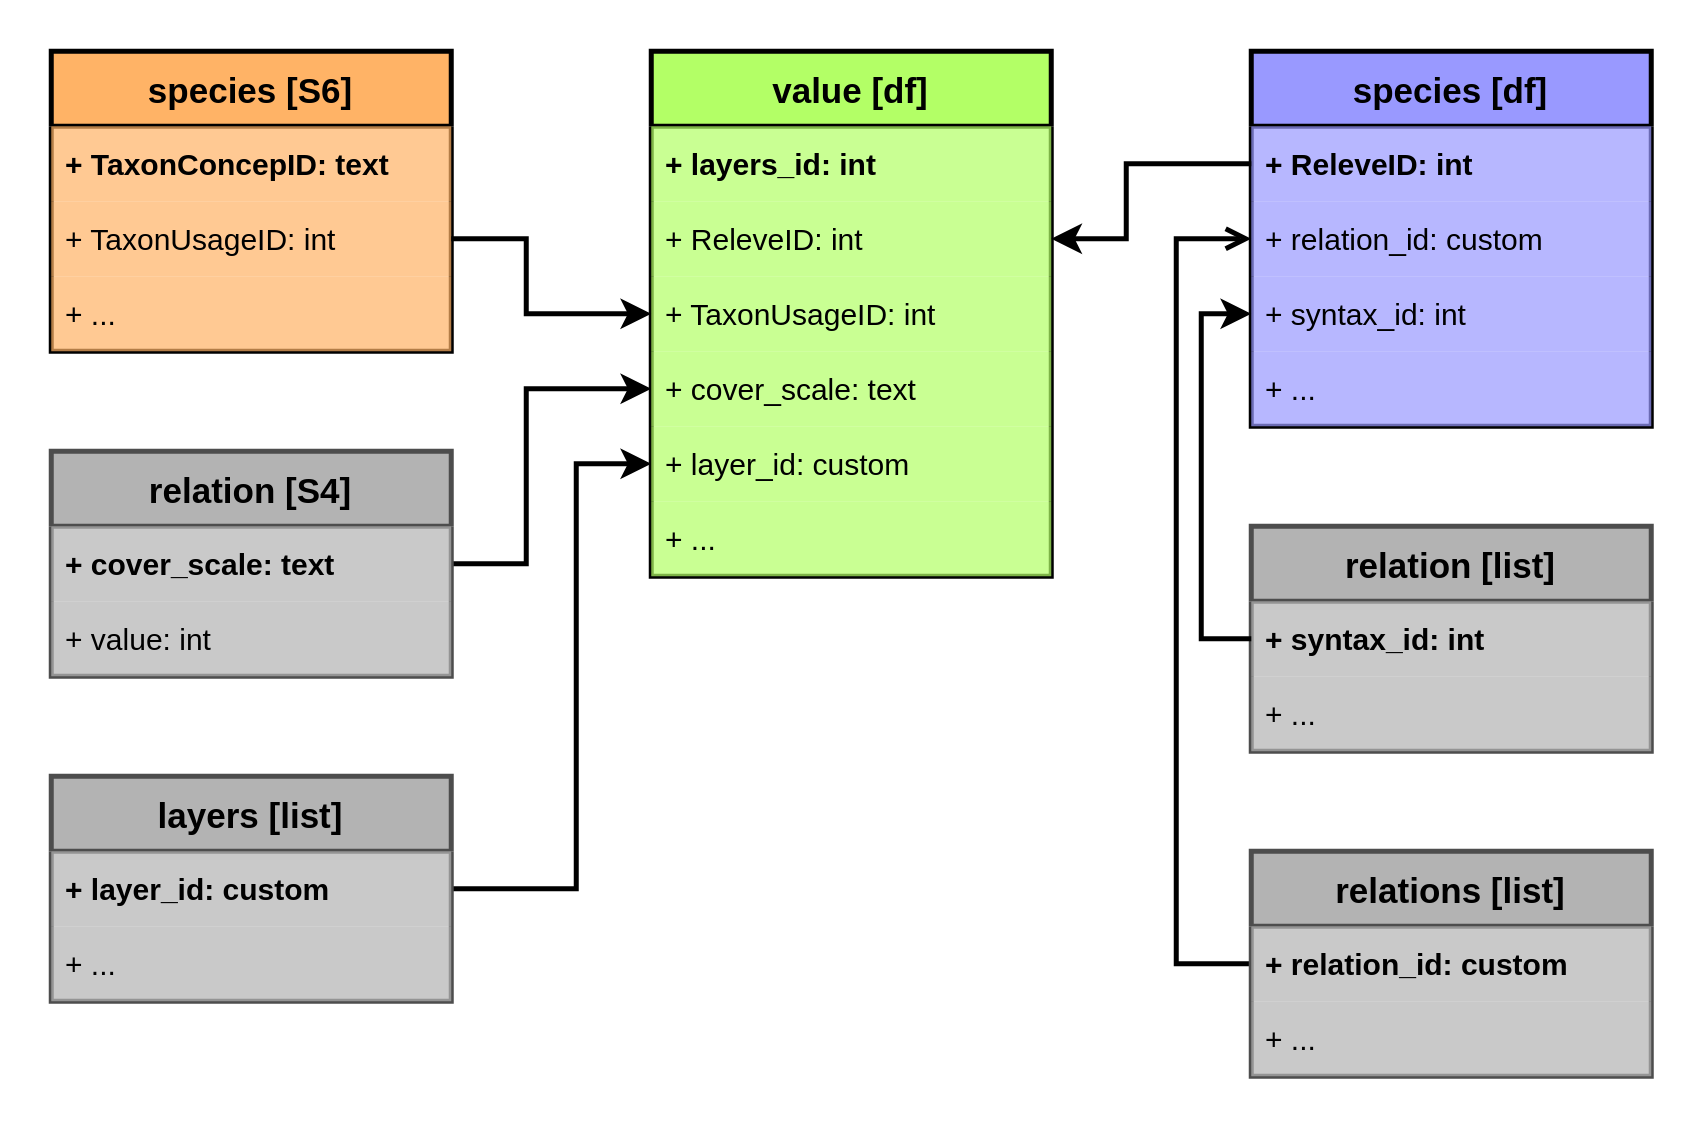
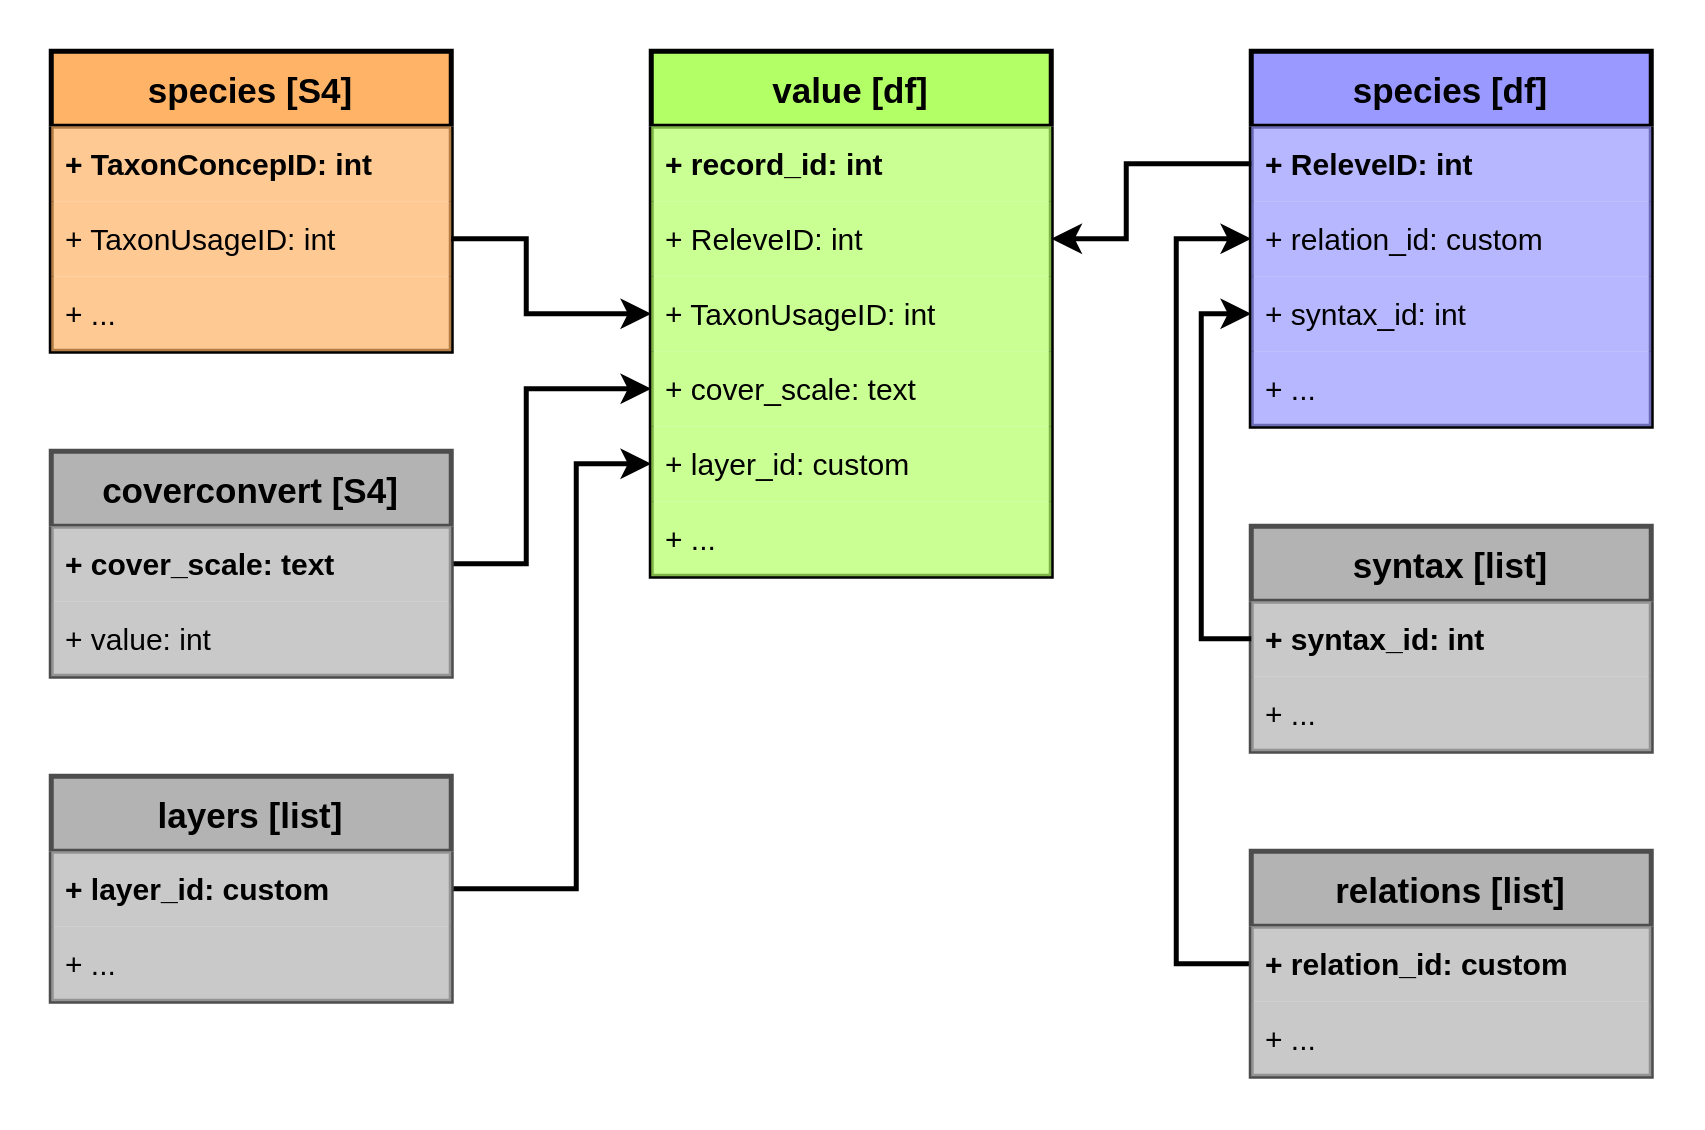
(250, 91) -> (250, 91)
(230, 165) -> (217, 165)
(776, 165) -> (780, 165)
(1230, 239) -> (1228, 239)
(250, 491) -> (250, 491)
(1450, 566) -> (1450, 566)
